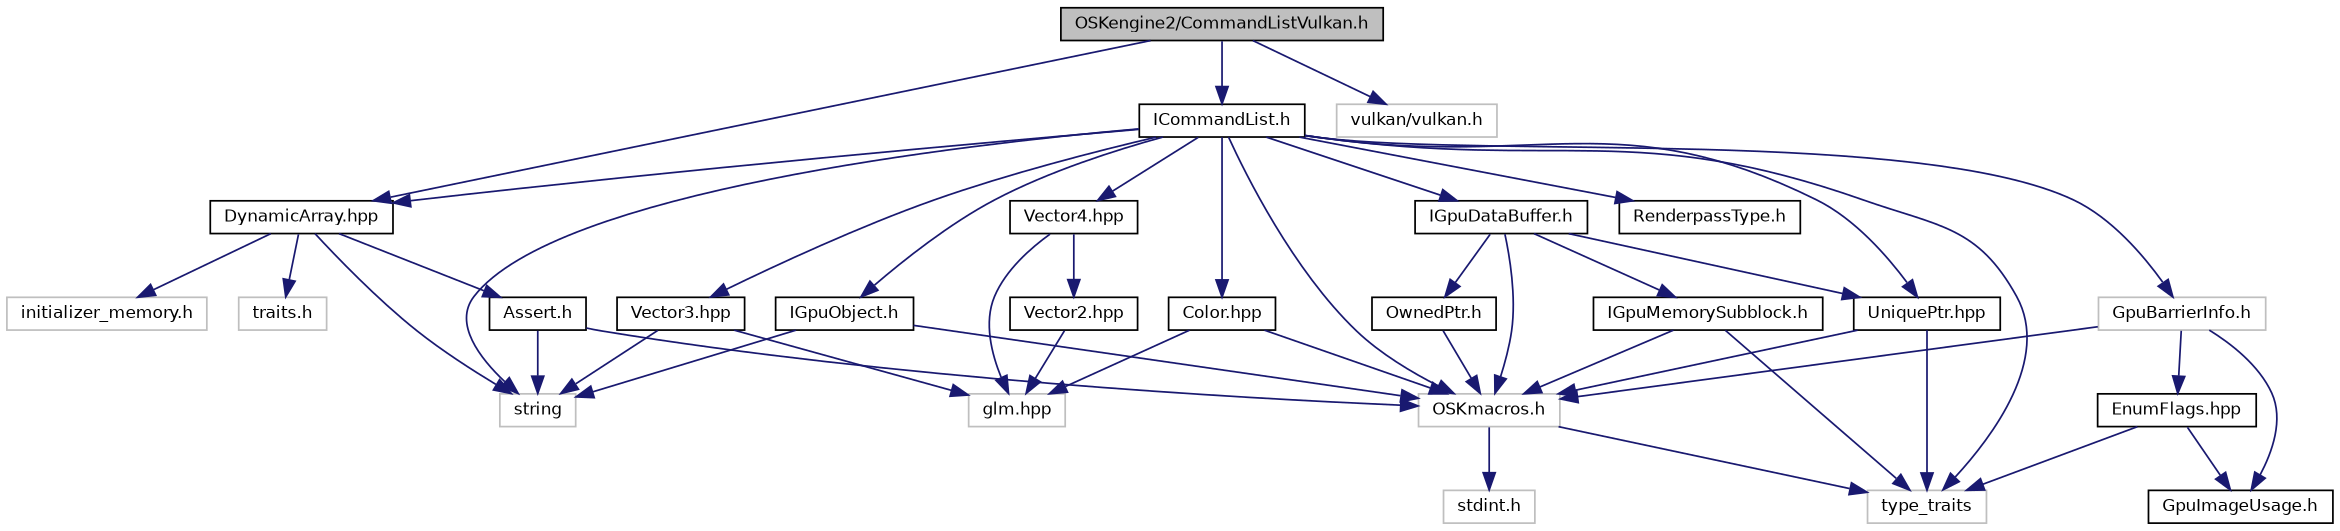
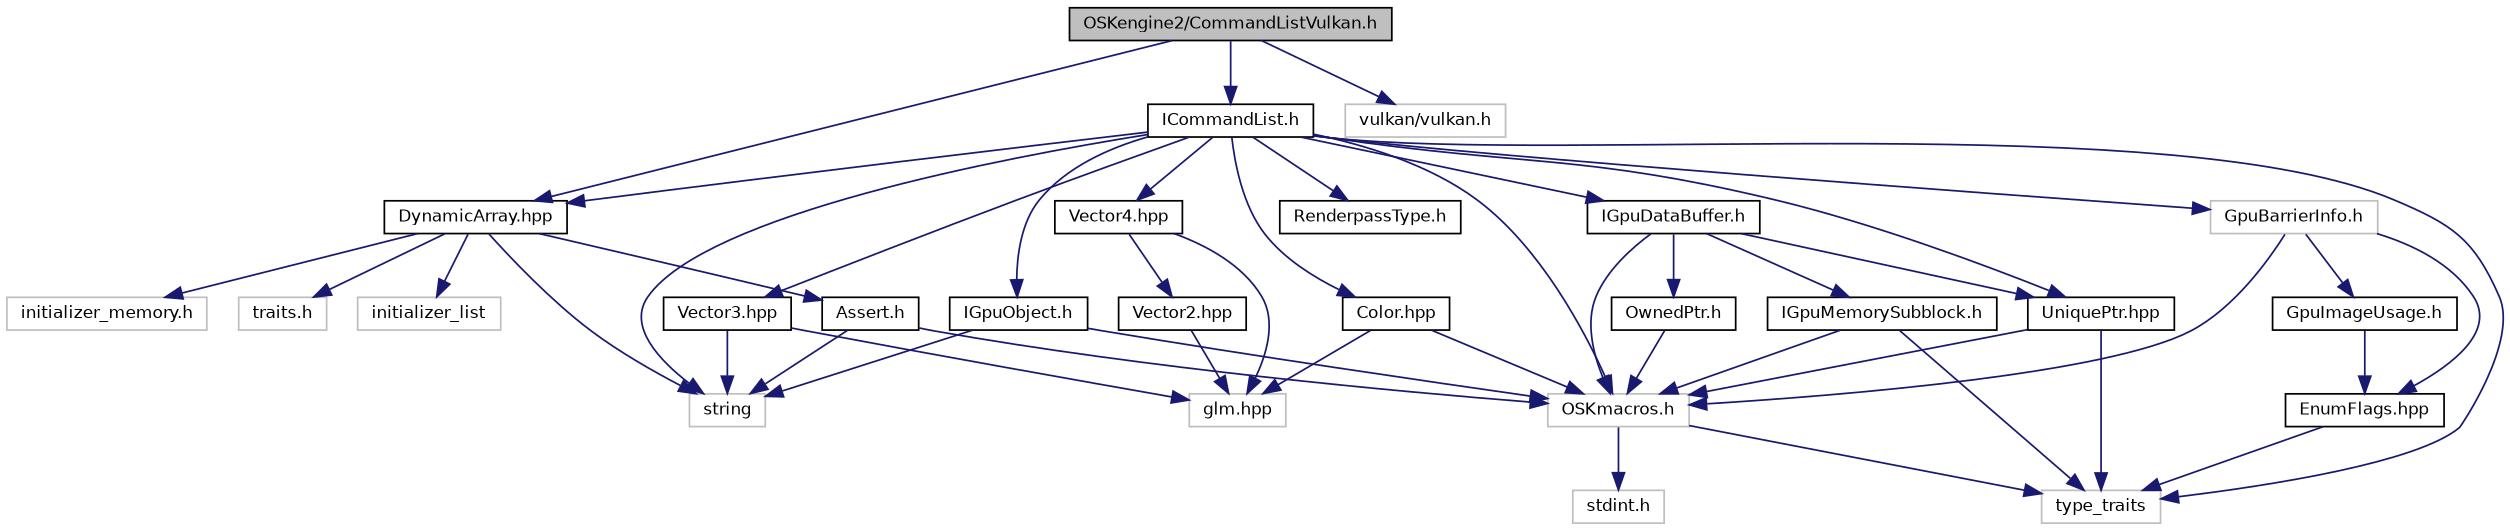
none -> (429, 314)
(2204, 451) -> (2365, 353)
